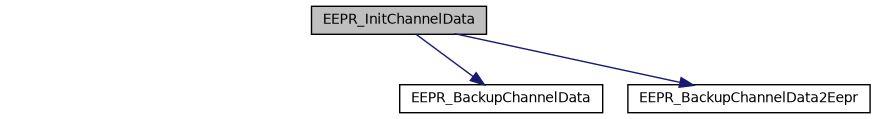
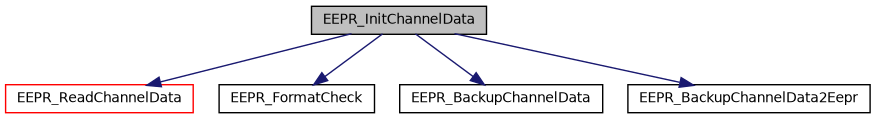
none -> (99, 99)
none -> (297, 99)
